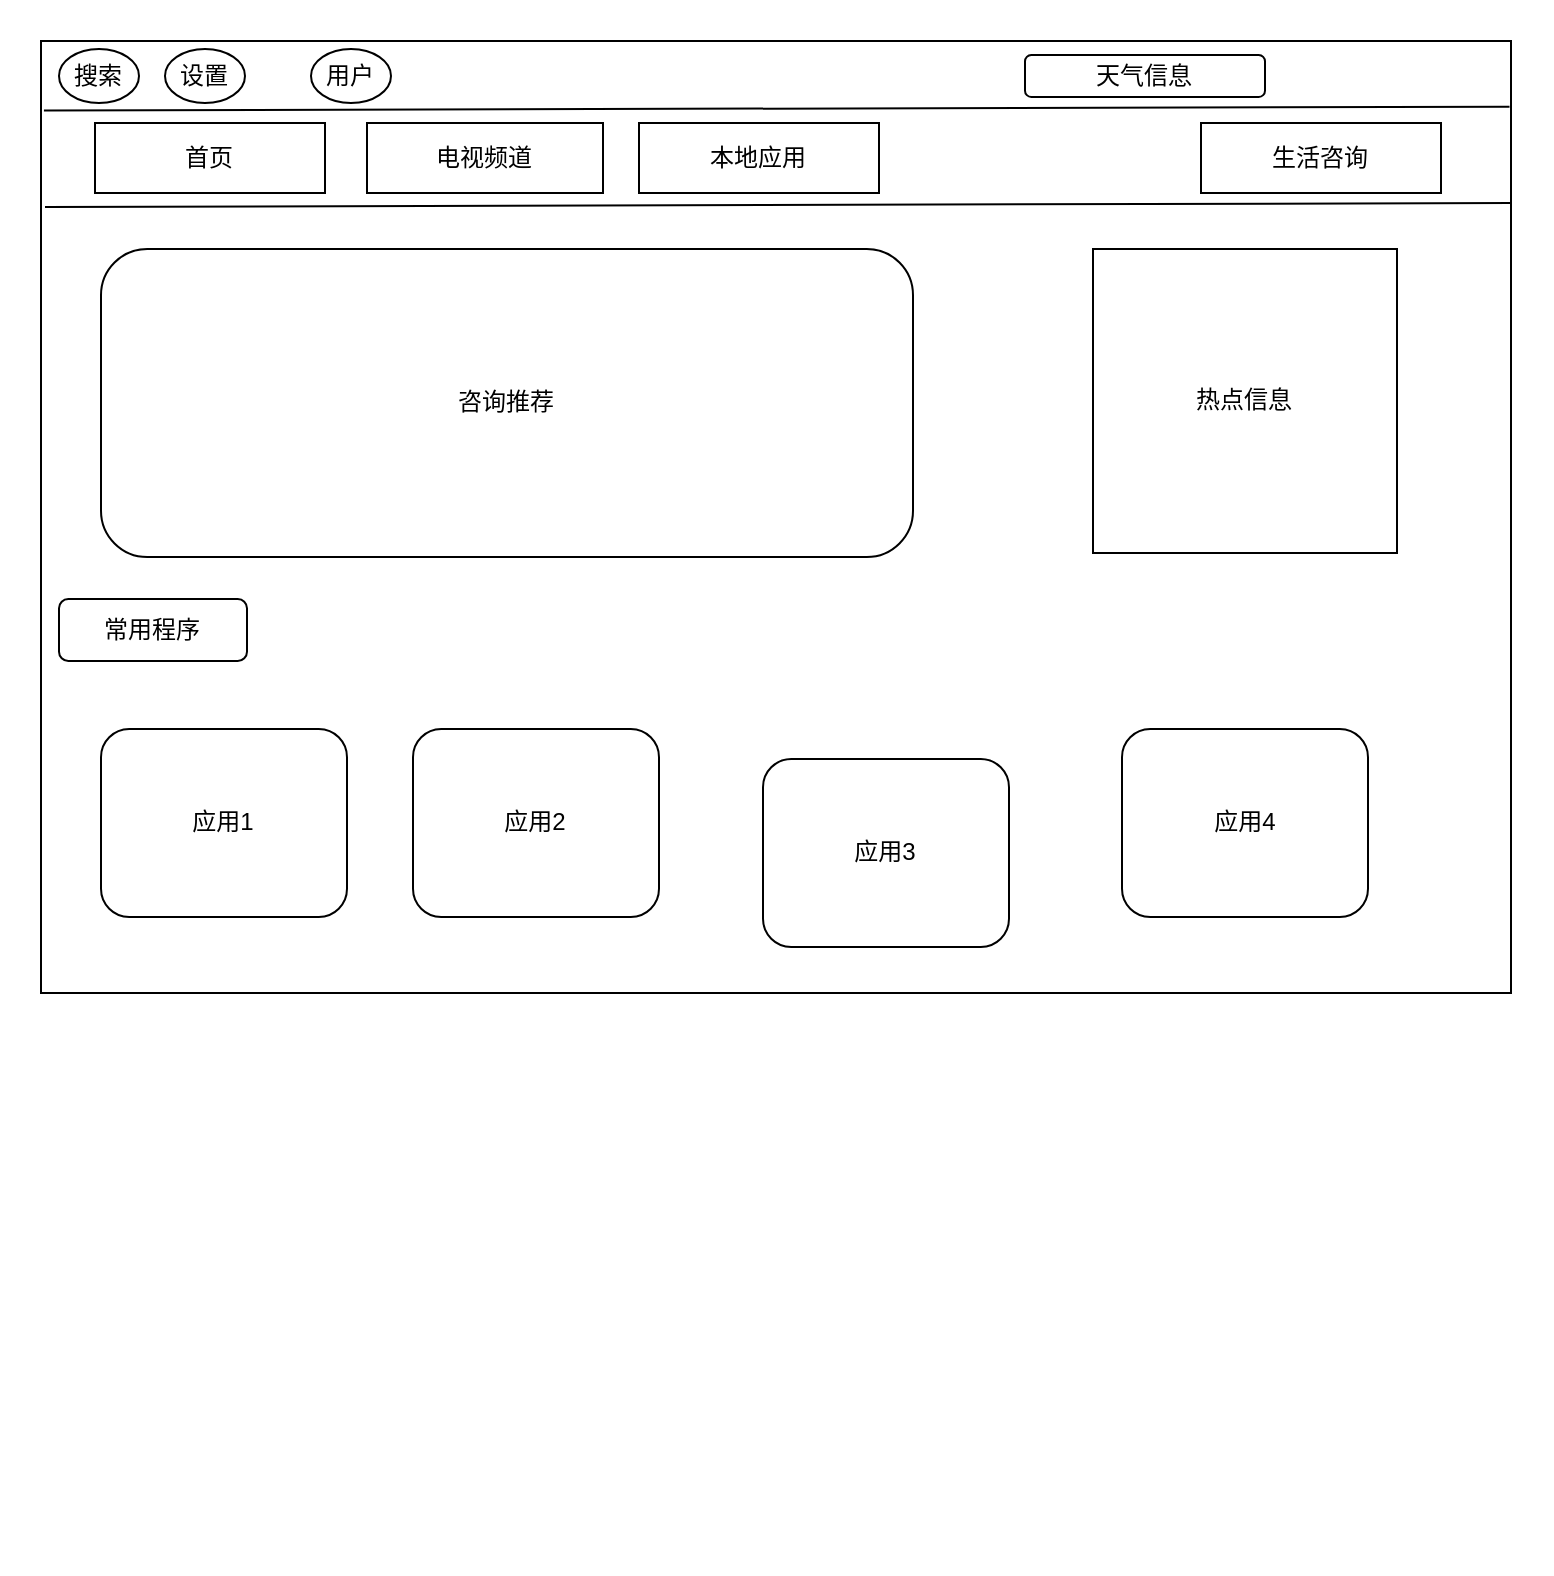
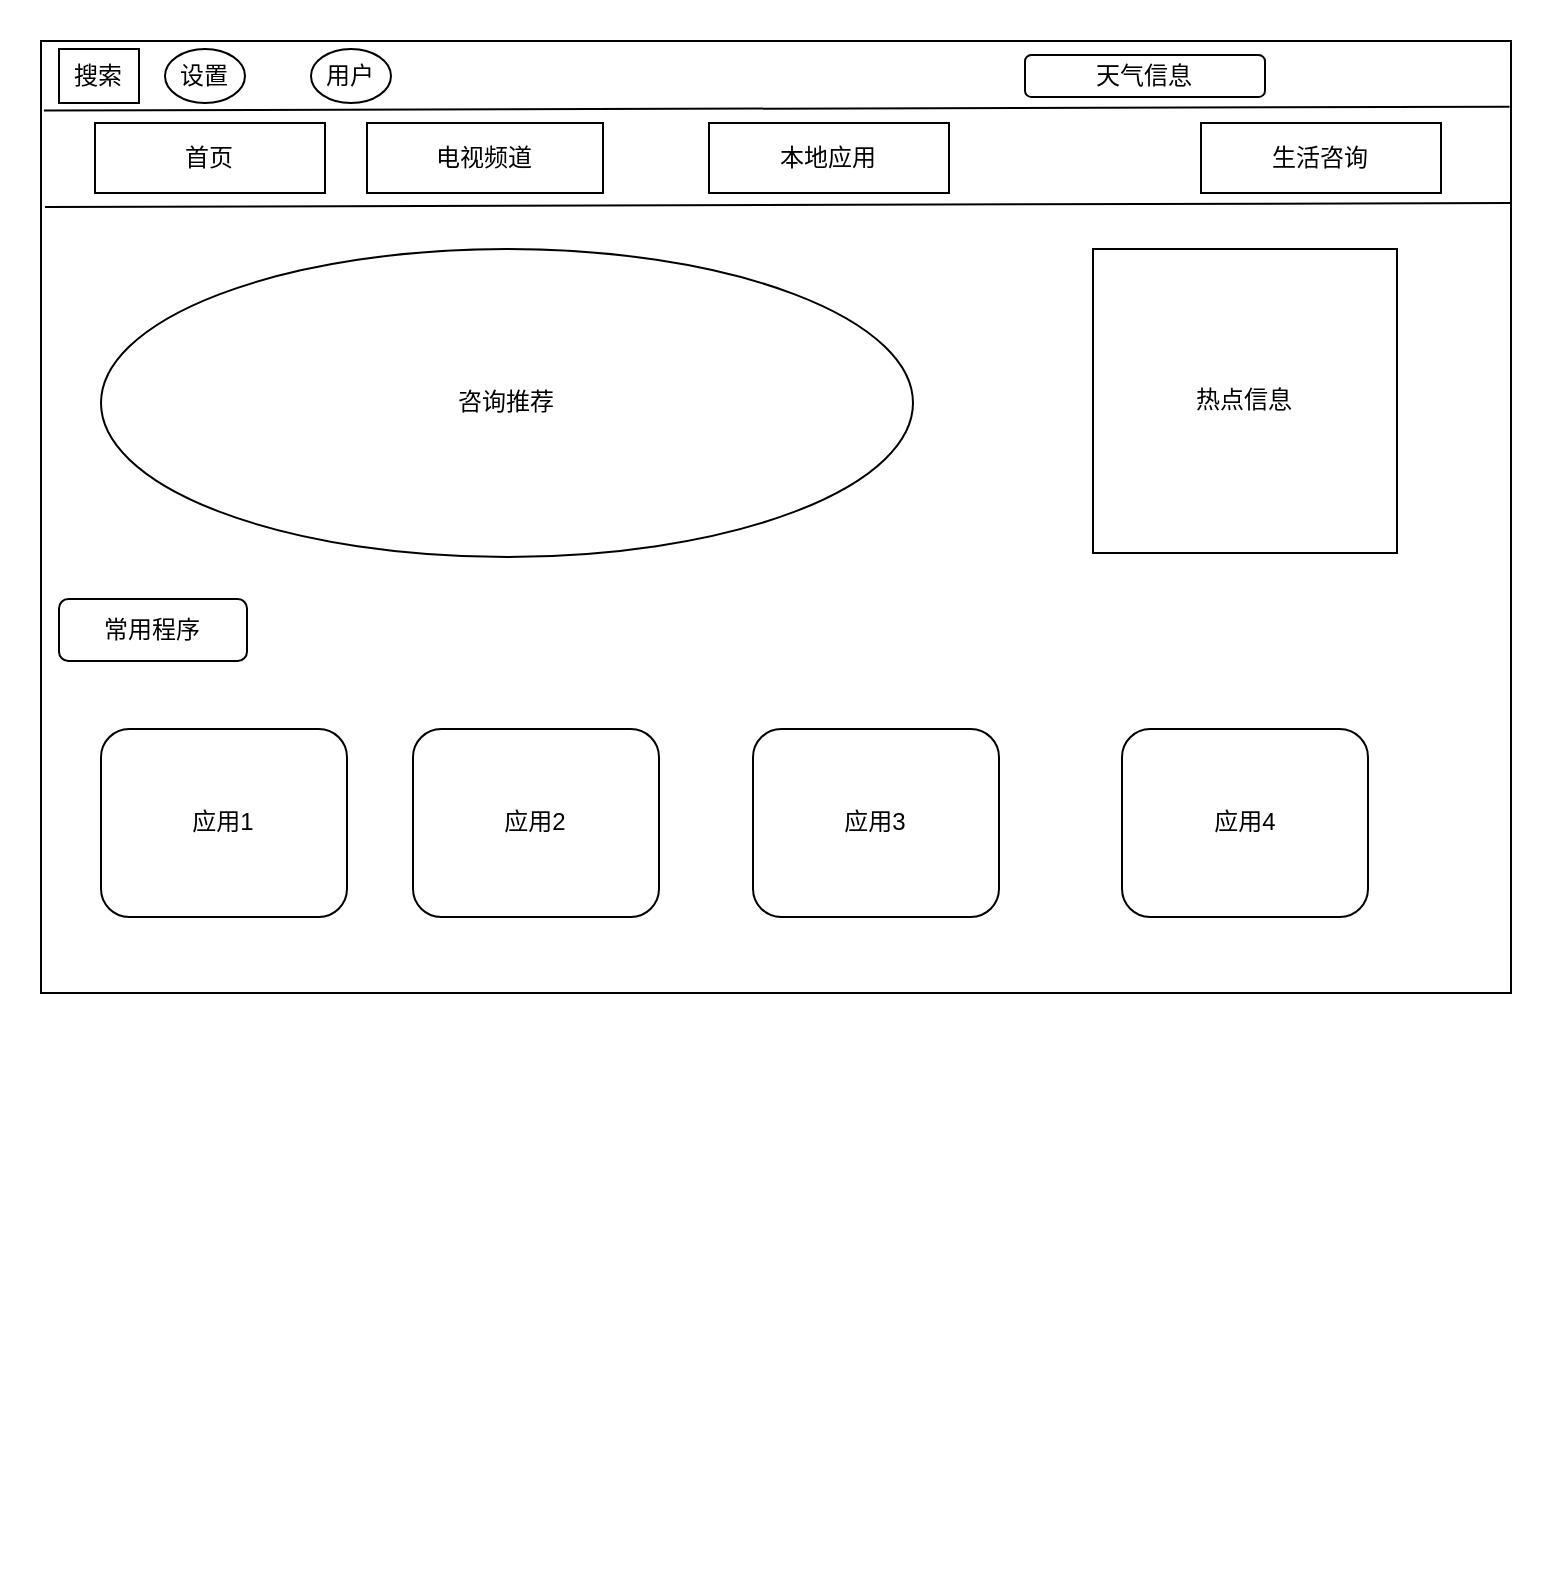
(99, 76) -> (99, 76)
(759, 158) -> (829, 158)
(507, 403) -> (507, 403)
(886, 853) -> (876, 823)
